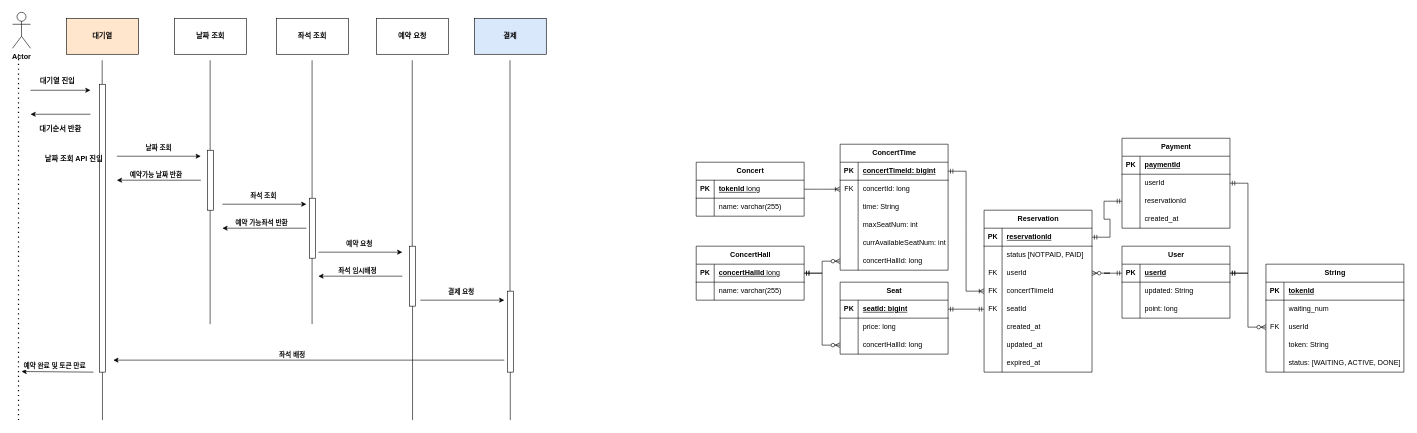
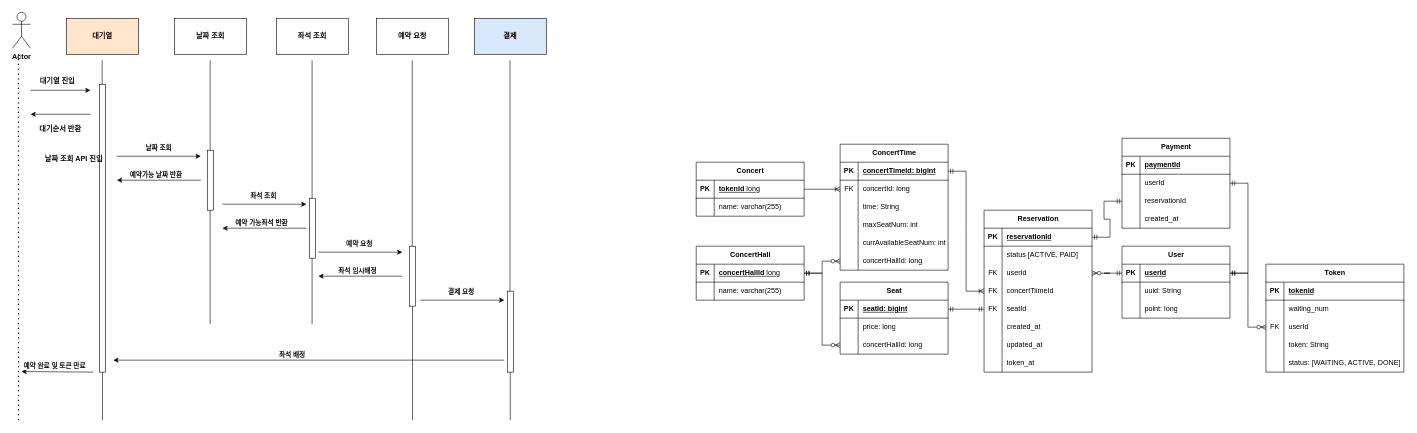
(1049, 255) -> (1047, 255)
(1336, 273) -> (1336, 273)
(1173, 291) -> (1166, 291)
(1026, 363) -> (1023, 363)
